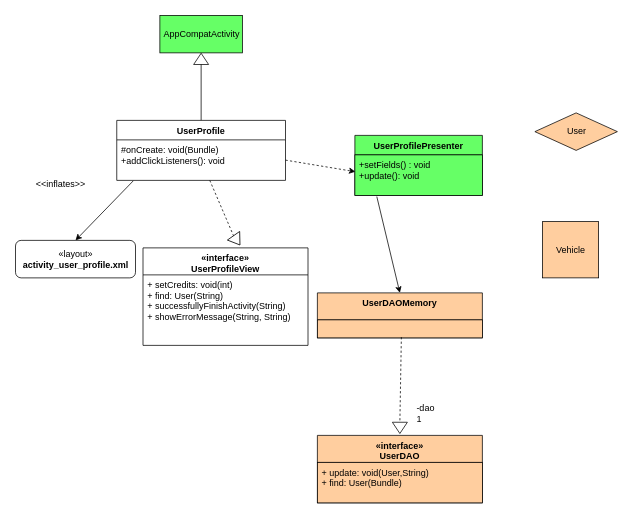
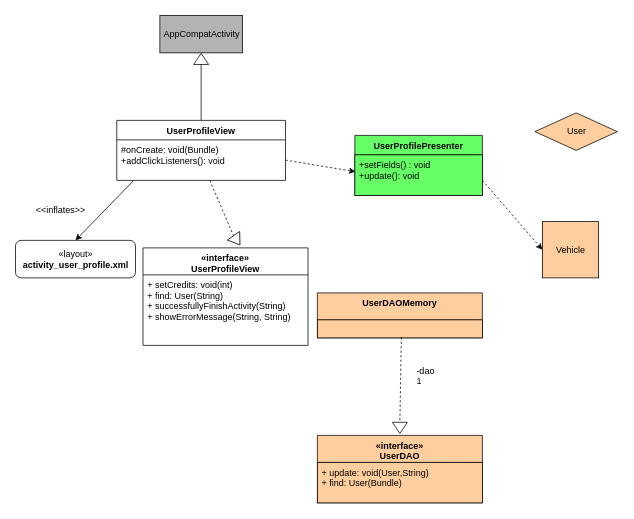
(201, 34) -> (201, 34)
(201, 131) -> (201, 131)
(60, 184) -> (60, 210)
none -> (511, 214)
(388, 242) -> none
(434, 409) -> (434, 372)
